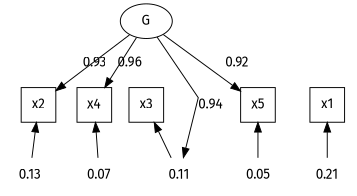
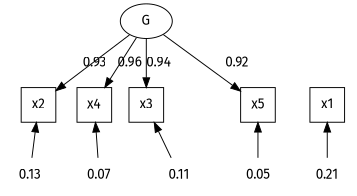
(192, 89) -> (146, 58)
